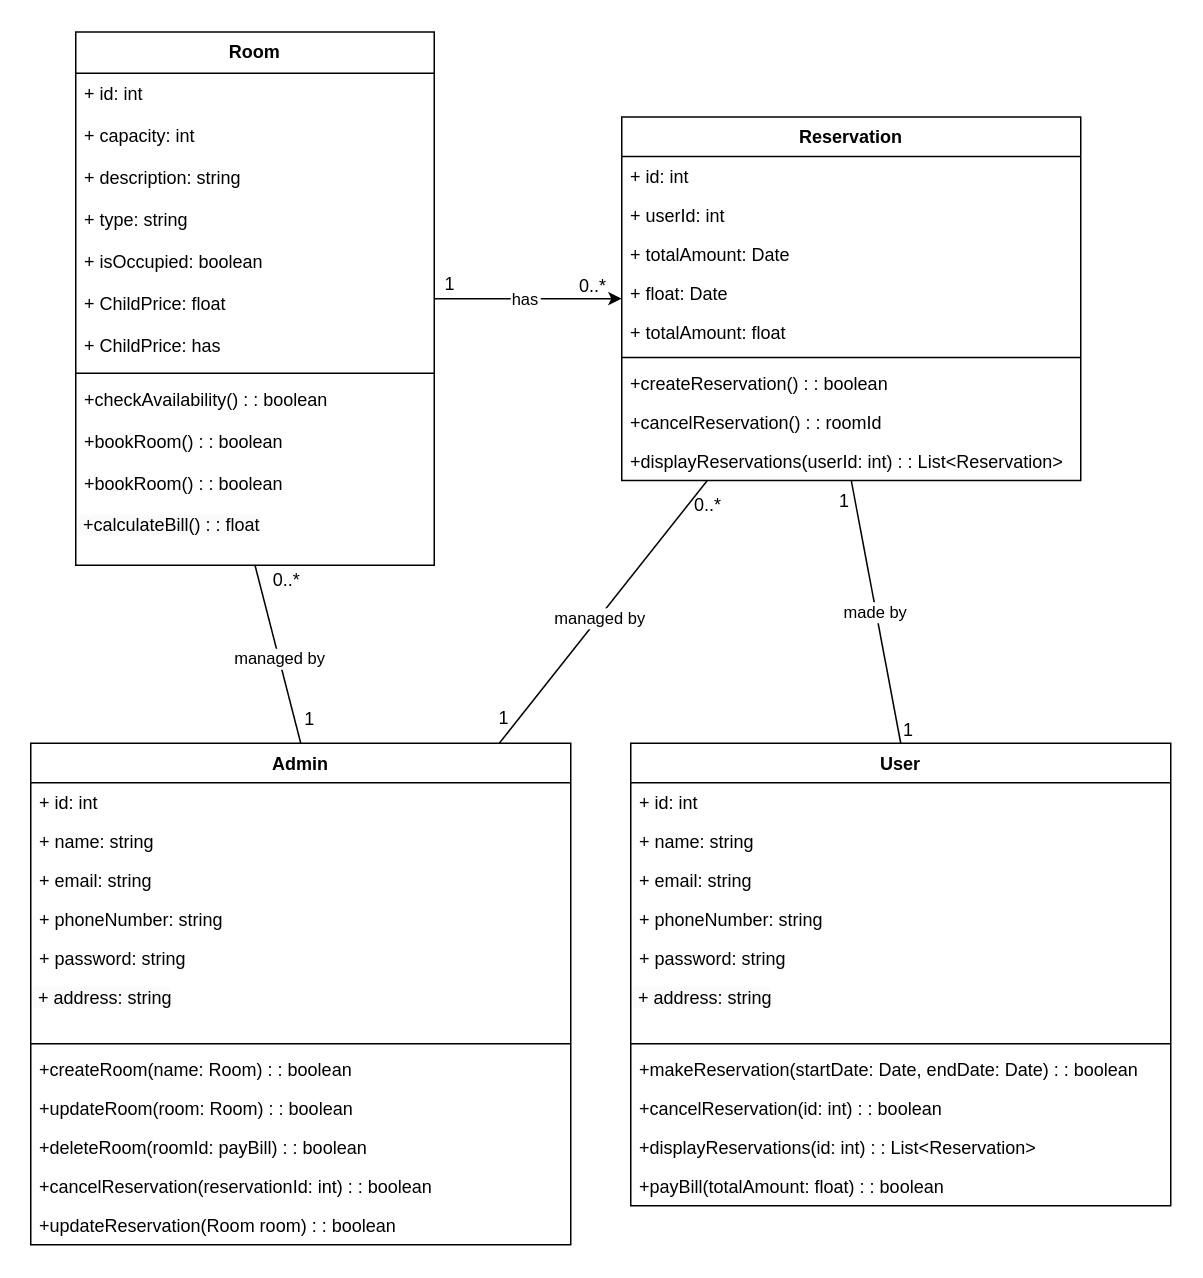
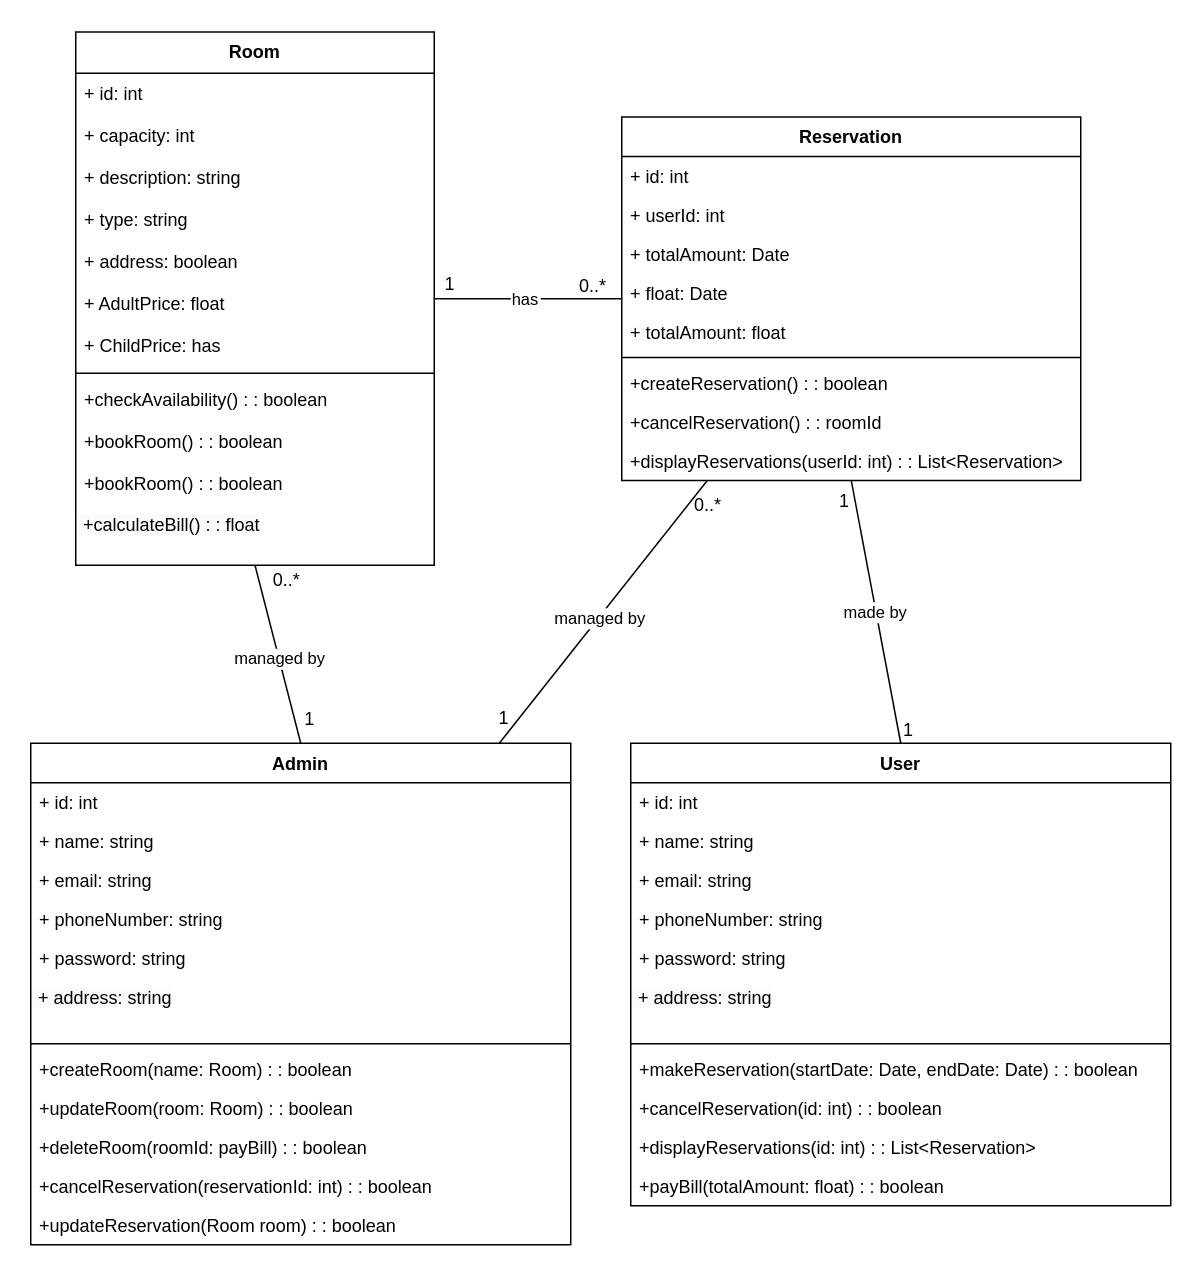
(176, 262) -> (165, 262)
(610, 299) -> (613, 299)
(163, 304) -> (166, 304)
